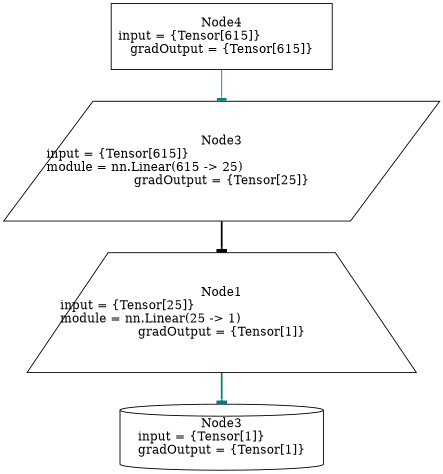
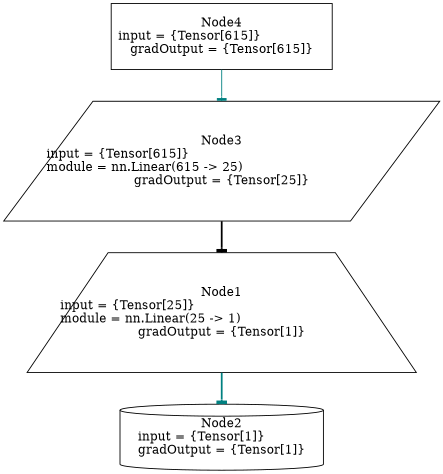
(222, 437) -> (222, 437)
